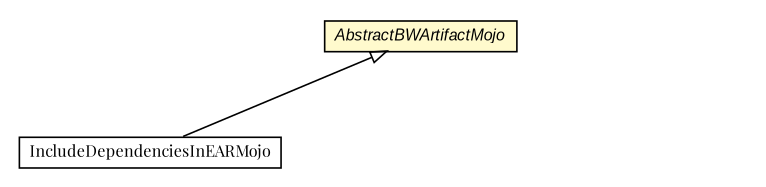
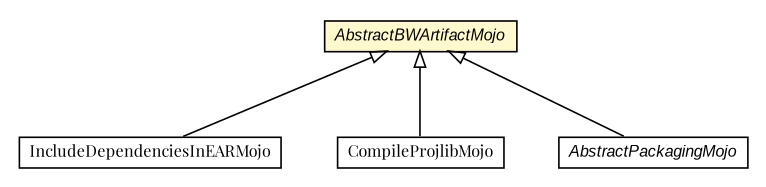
none -> (420, 152)
none -> (653, 152)
